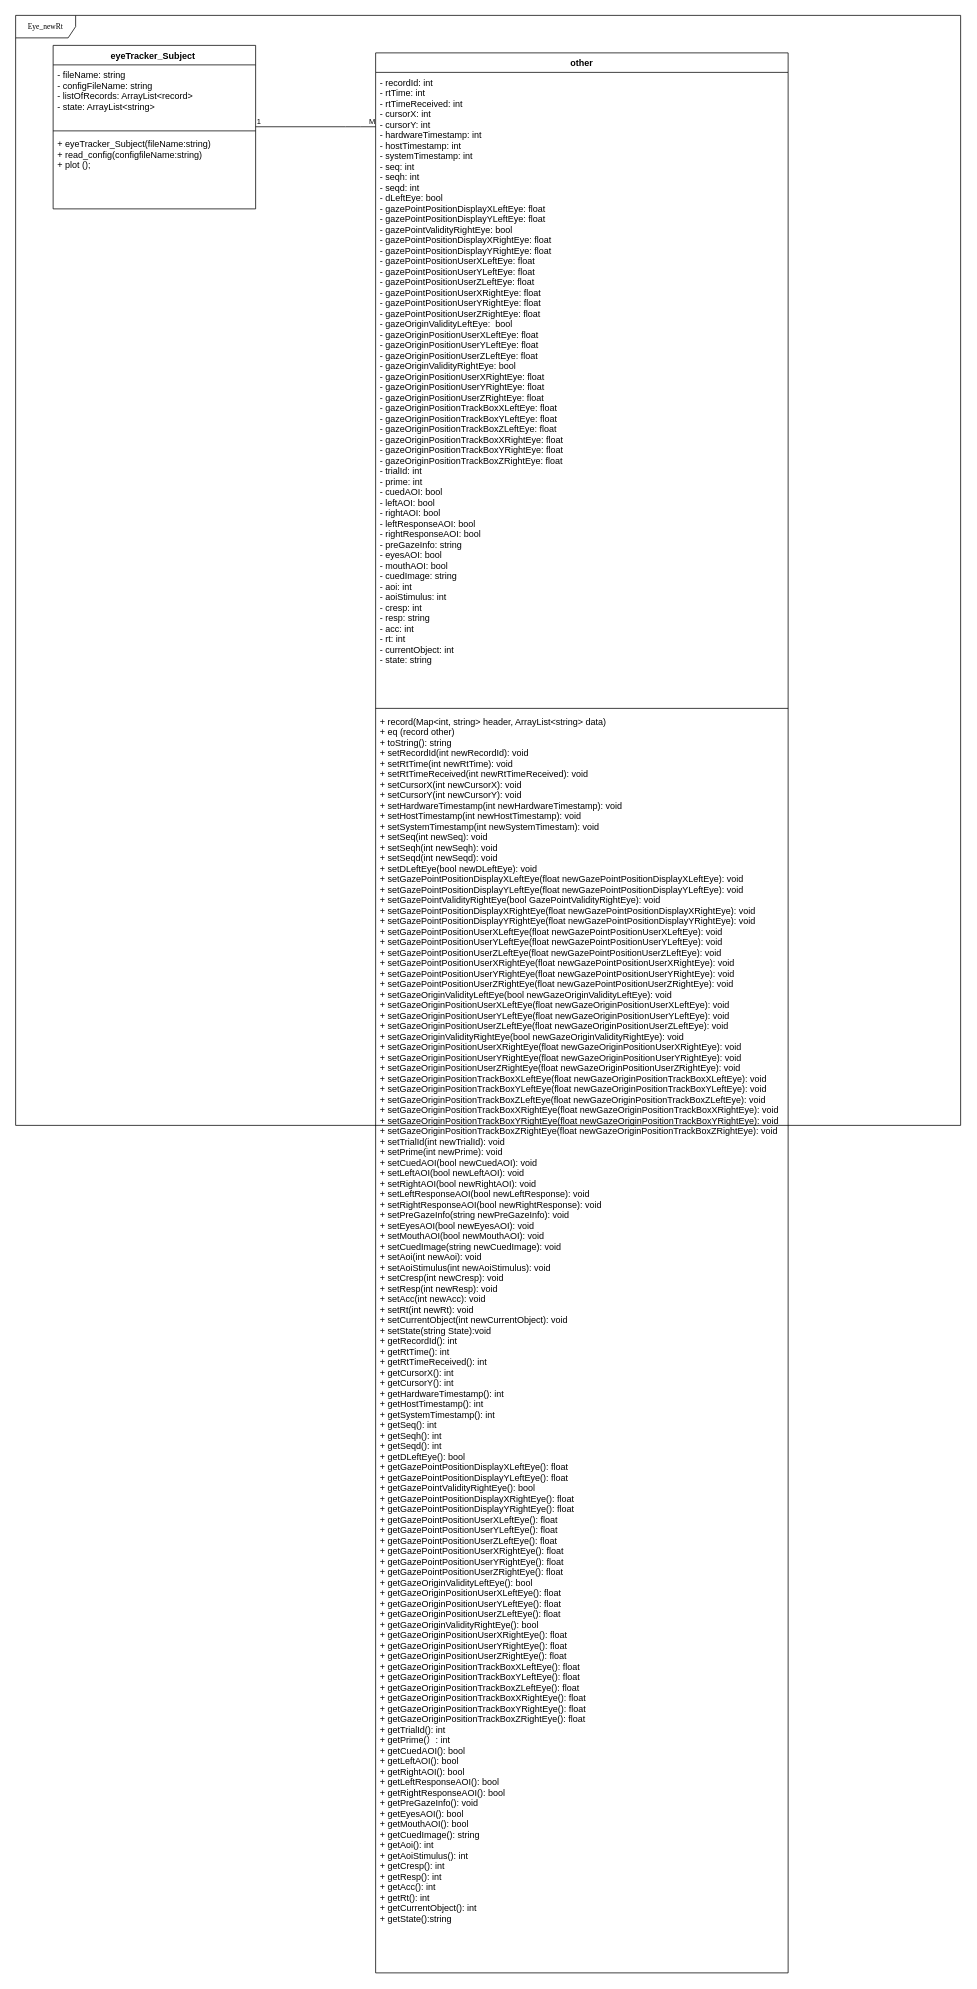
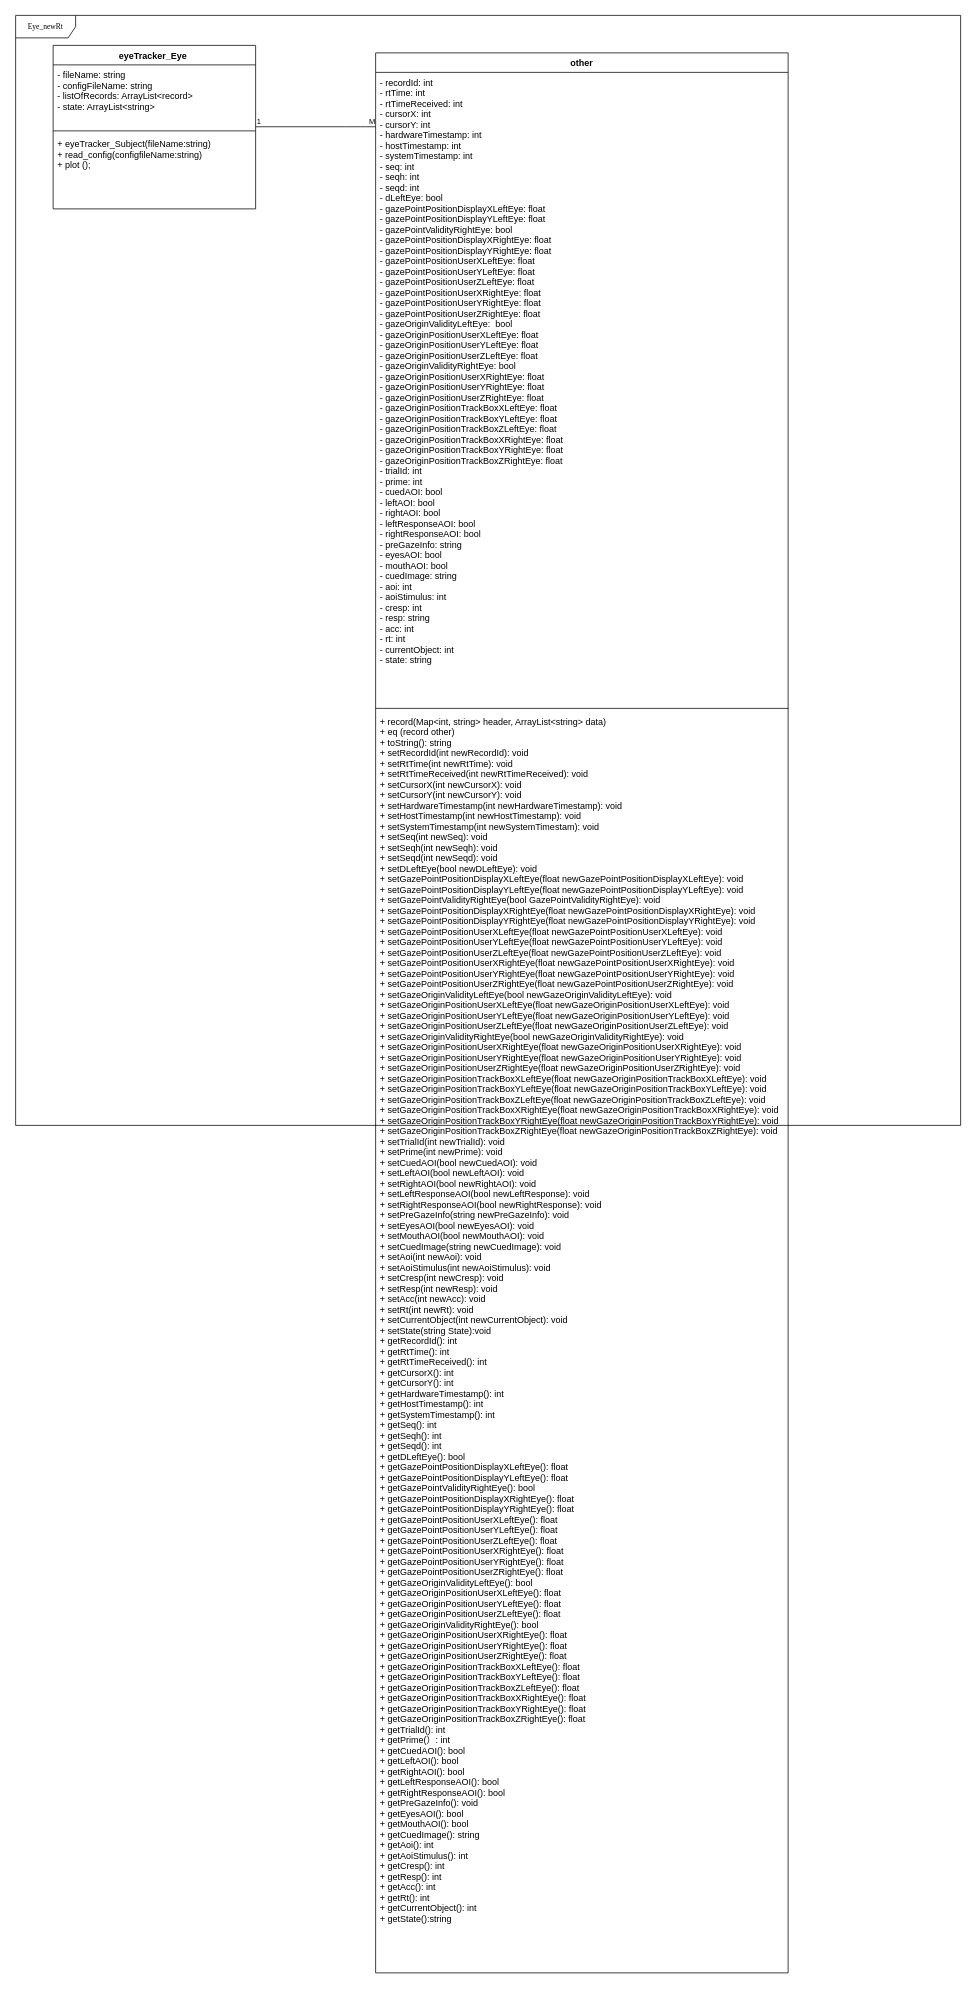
(154, 56) -> (154, 56)
